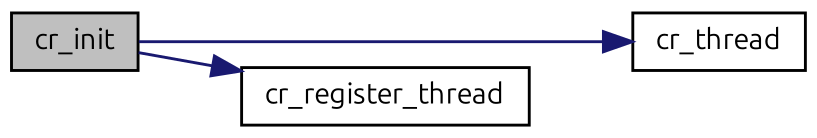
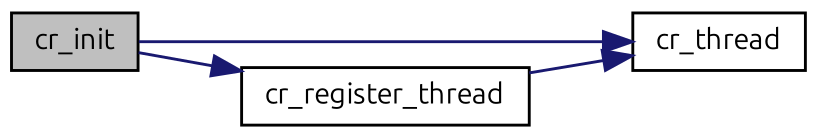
none -> (566, 67)
